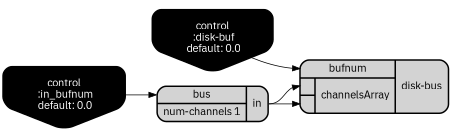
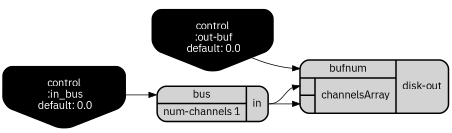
(213, 38) -> (213, 38)
(422, 86) -> (422, 86)
(64, 95) -> (64, 95)
